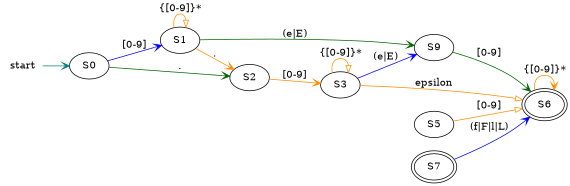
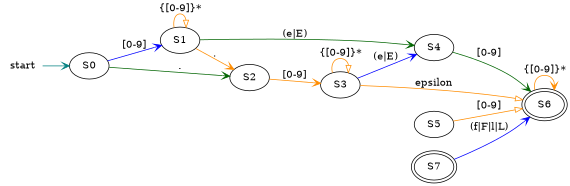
(434, 48) -> (434, 48)
